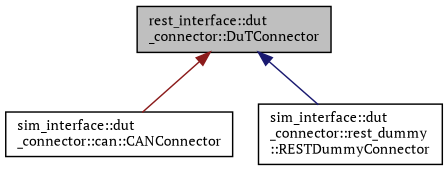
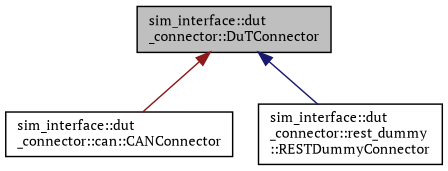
(234, 29) -> (234, 29)
